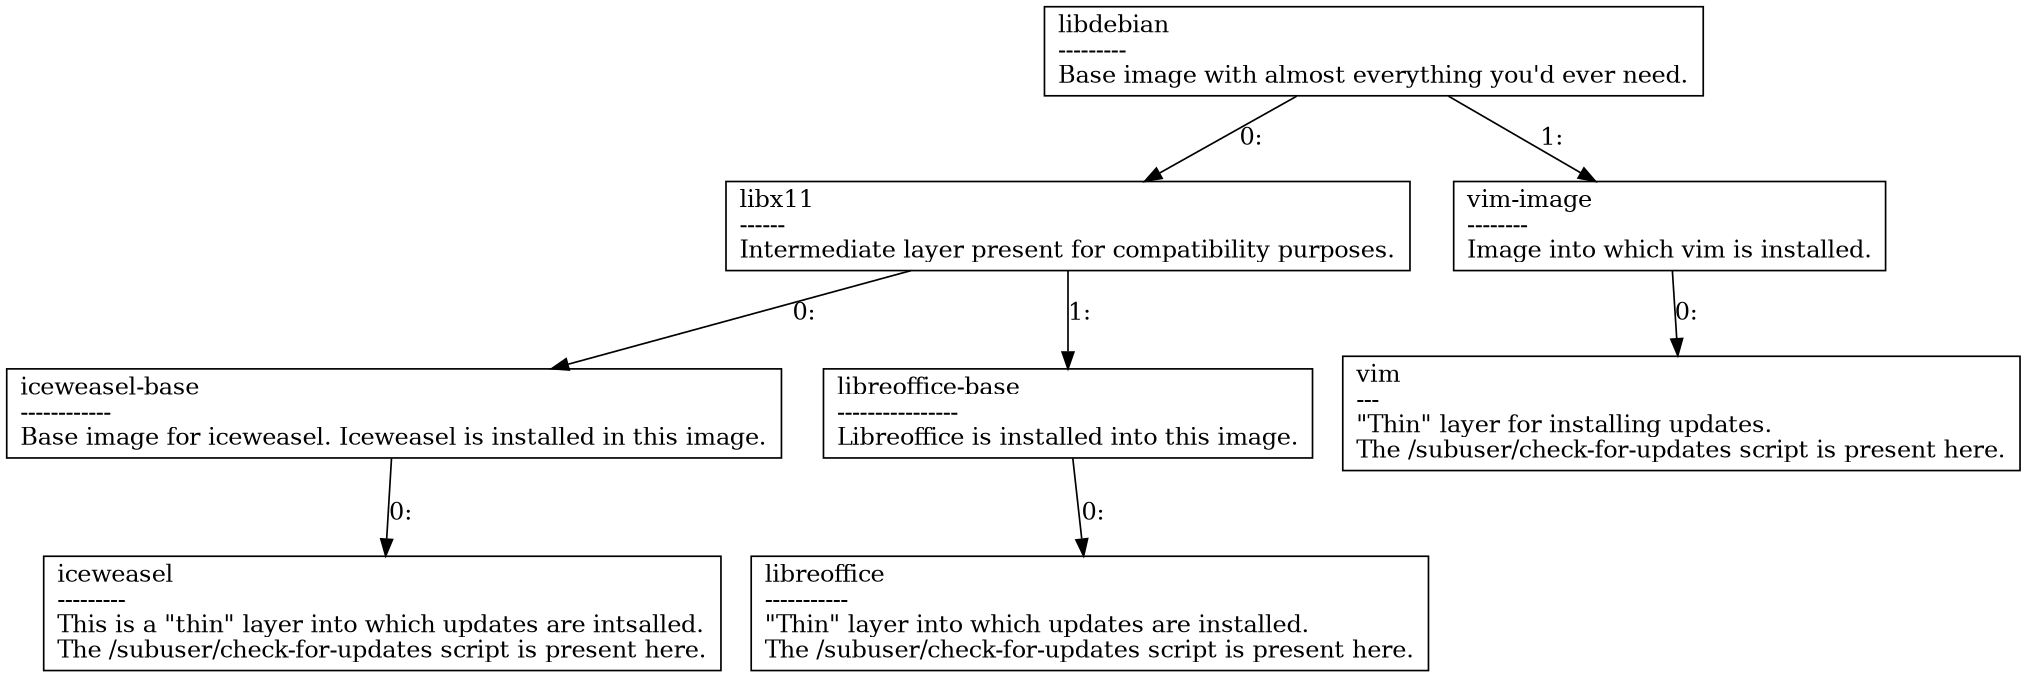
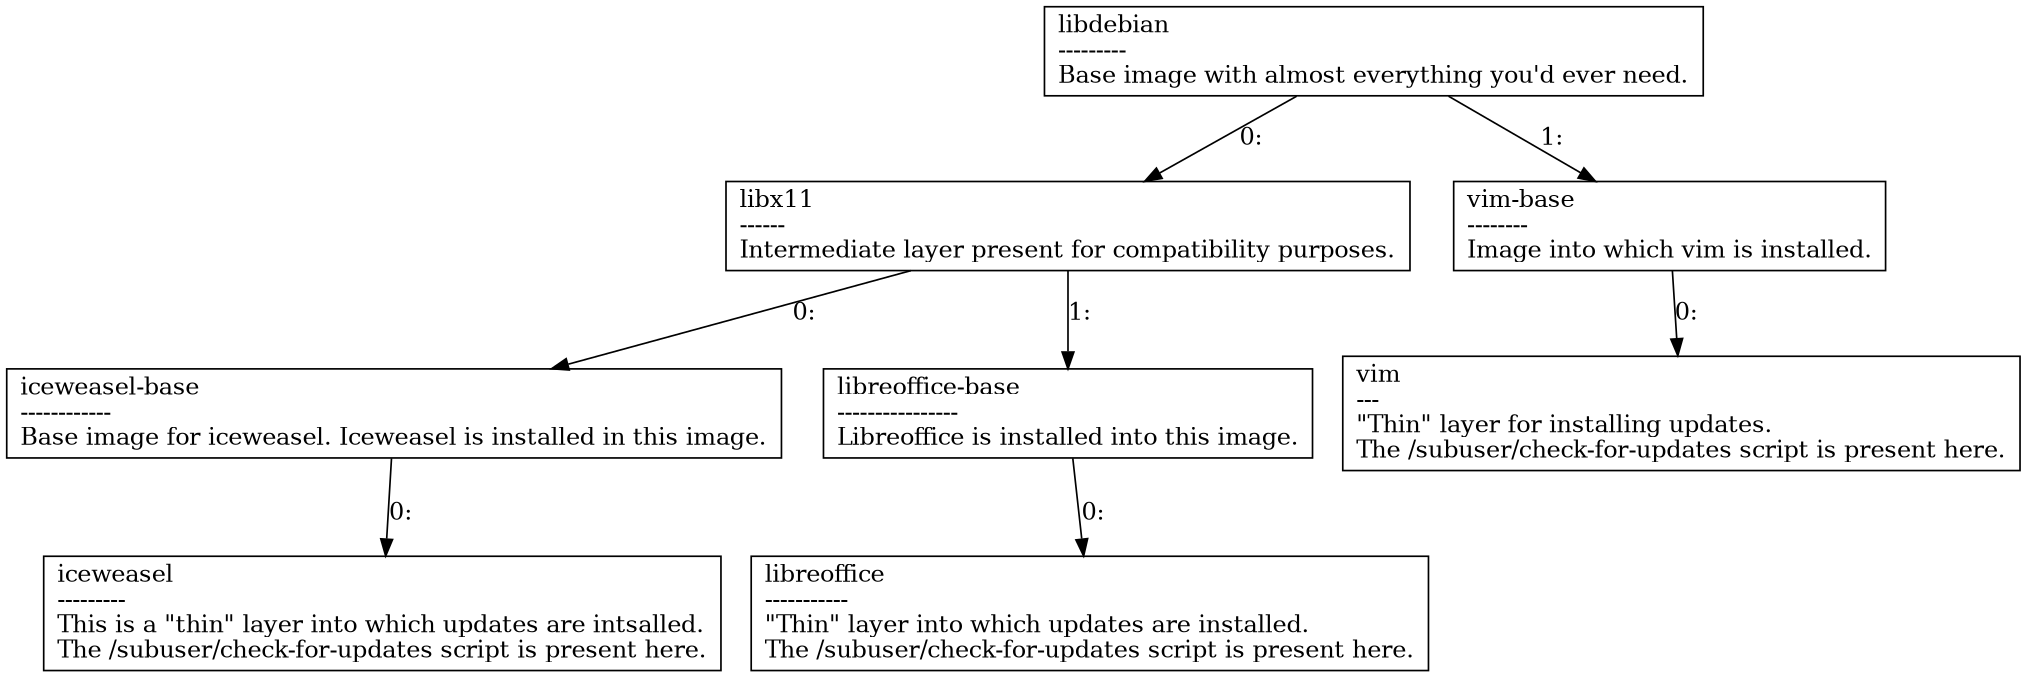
(1670, 226) -> (1670, 226)
